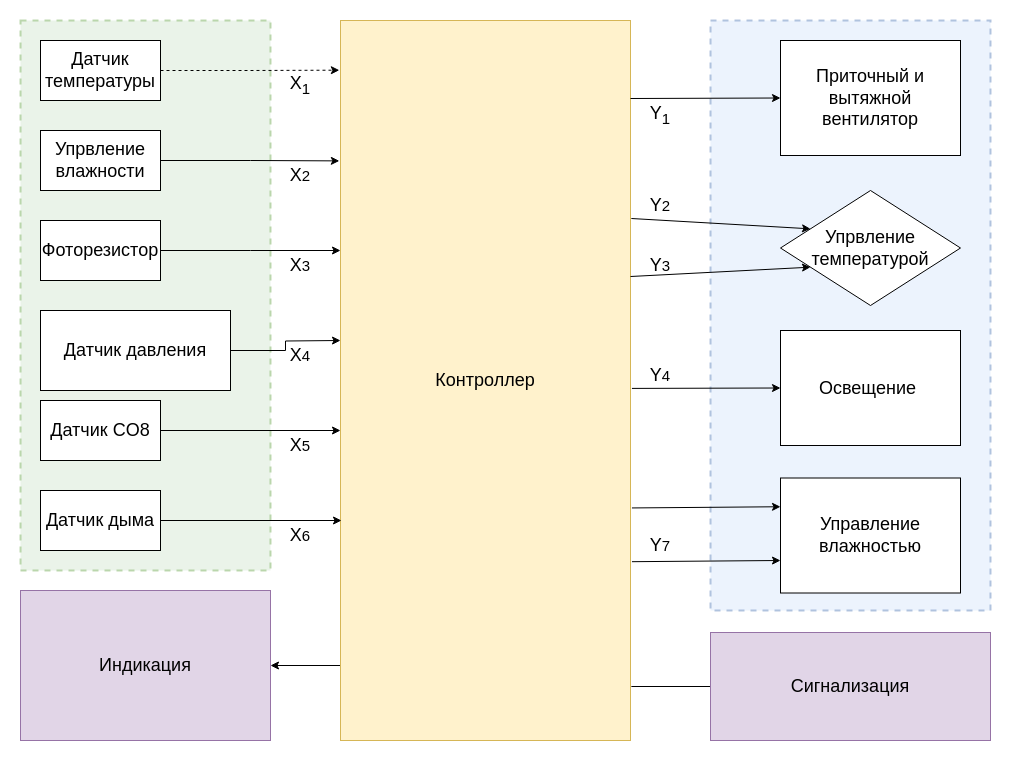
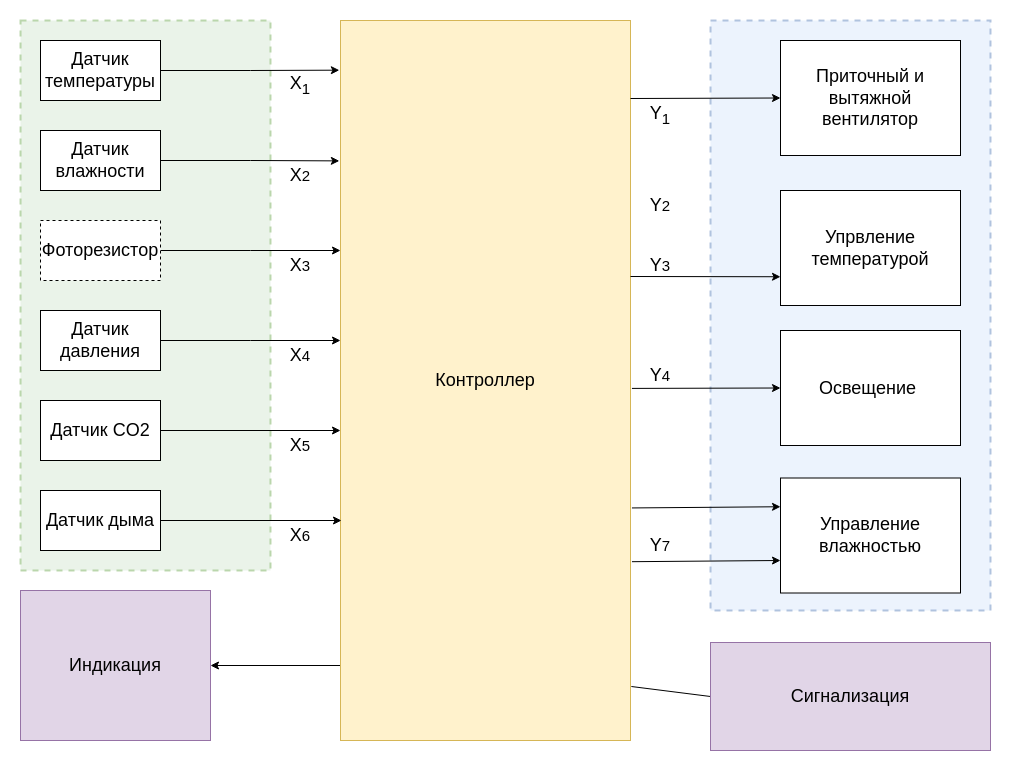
(245, 71) -> (245, 71)
(101, 161) -> (101, 161)
(717, 223) -> none
(871, 248) -> (871, 248)
(101, 251) -> (101, 251)
(136, 351) -> (101, 341)
(101, 431) -> (101, 431)
(146, 666) -> (116, 666)
(851, 687) -> (851, 697)
